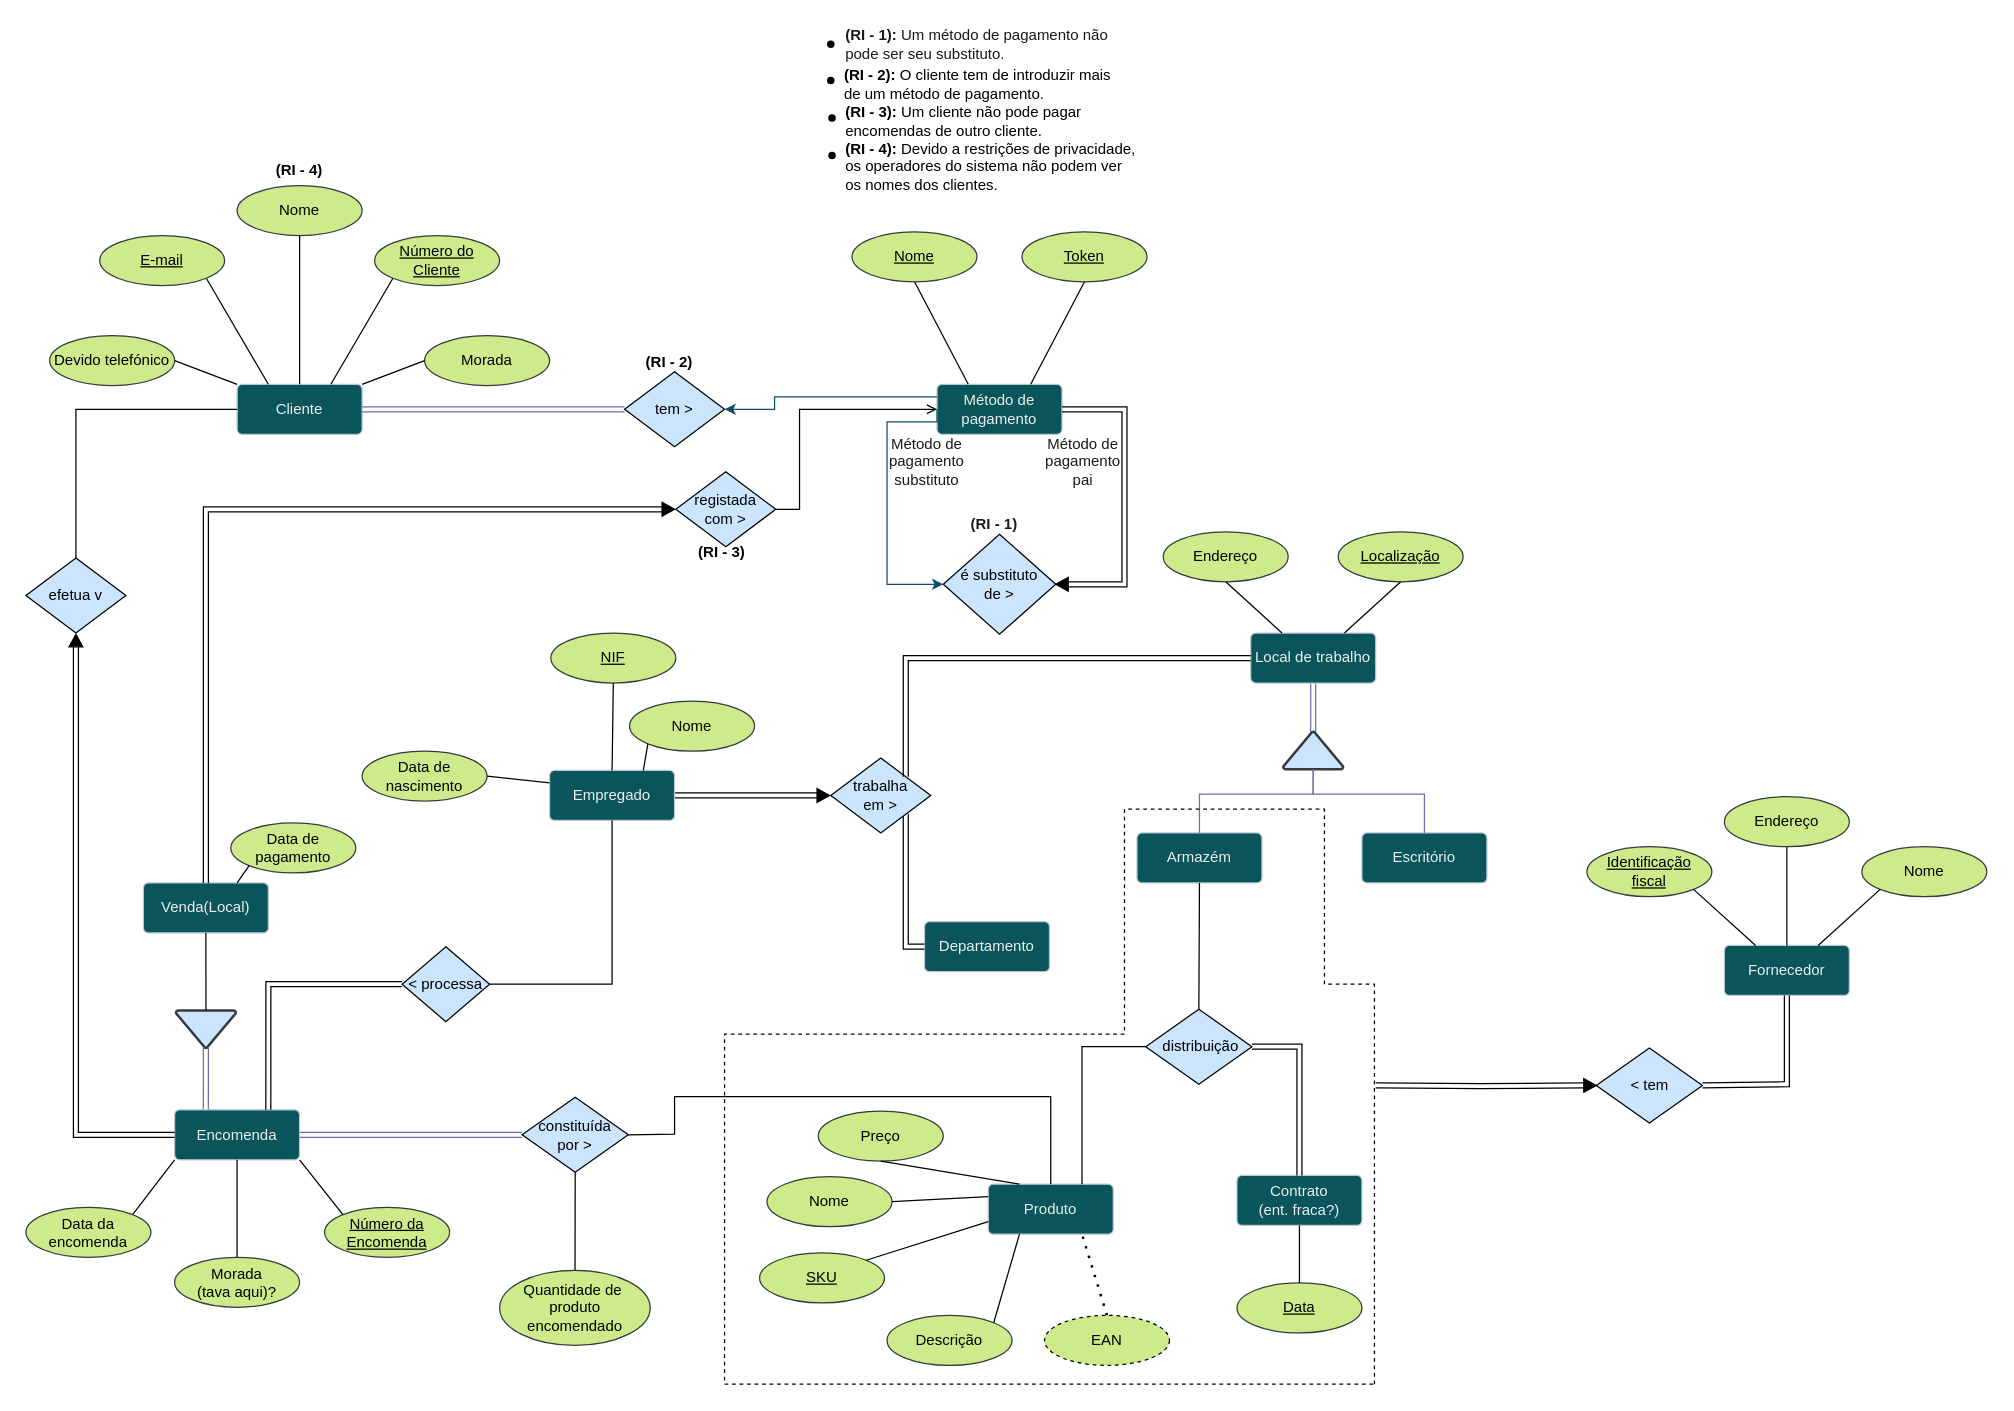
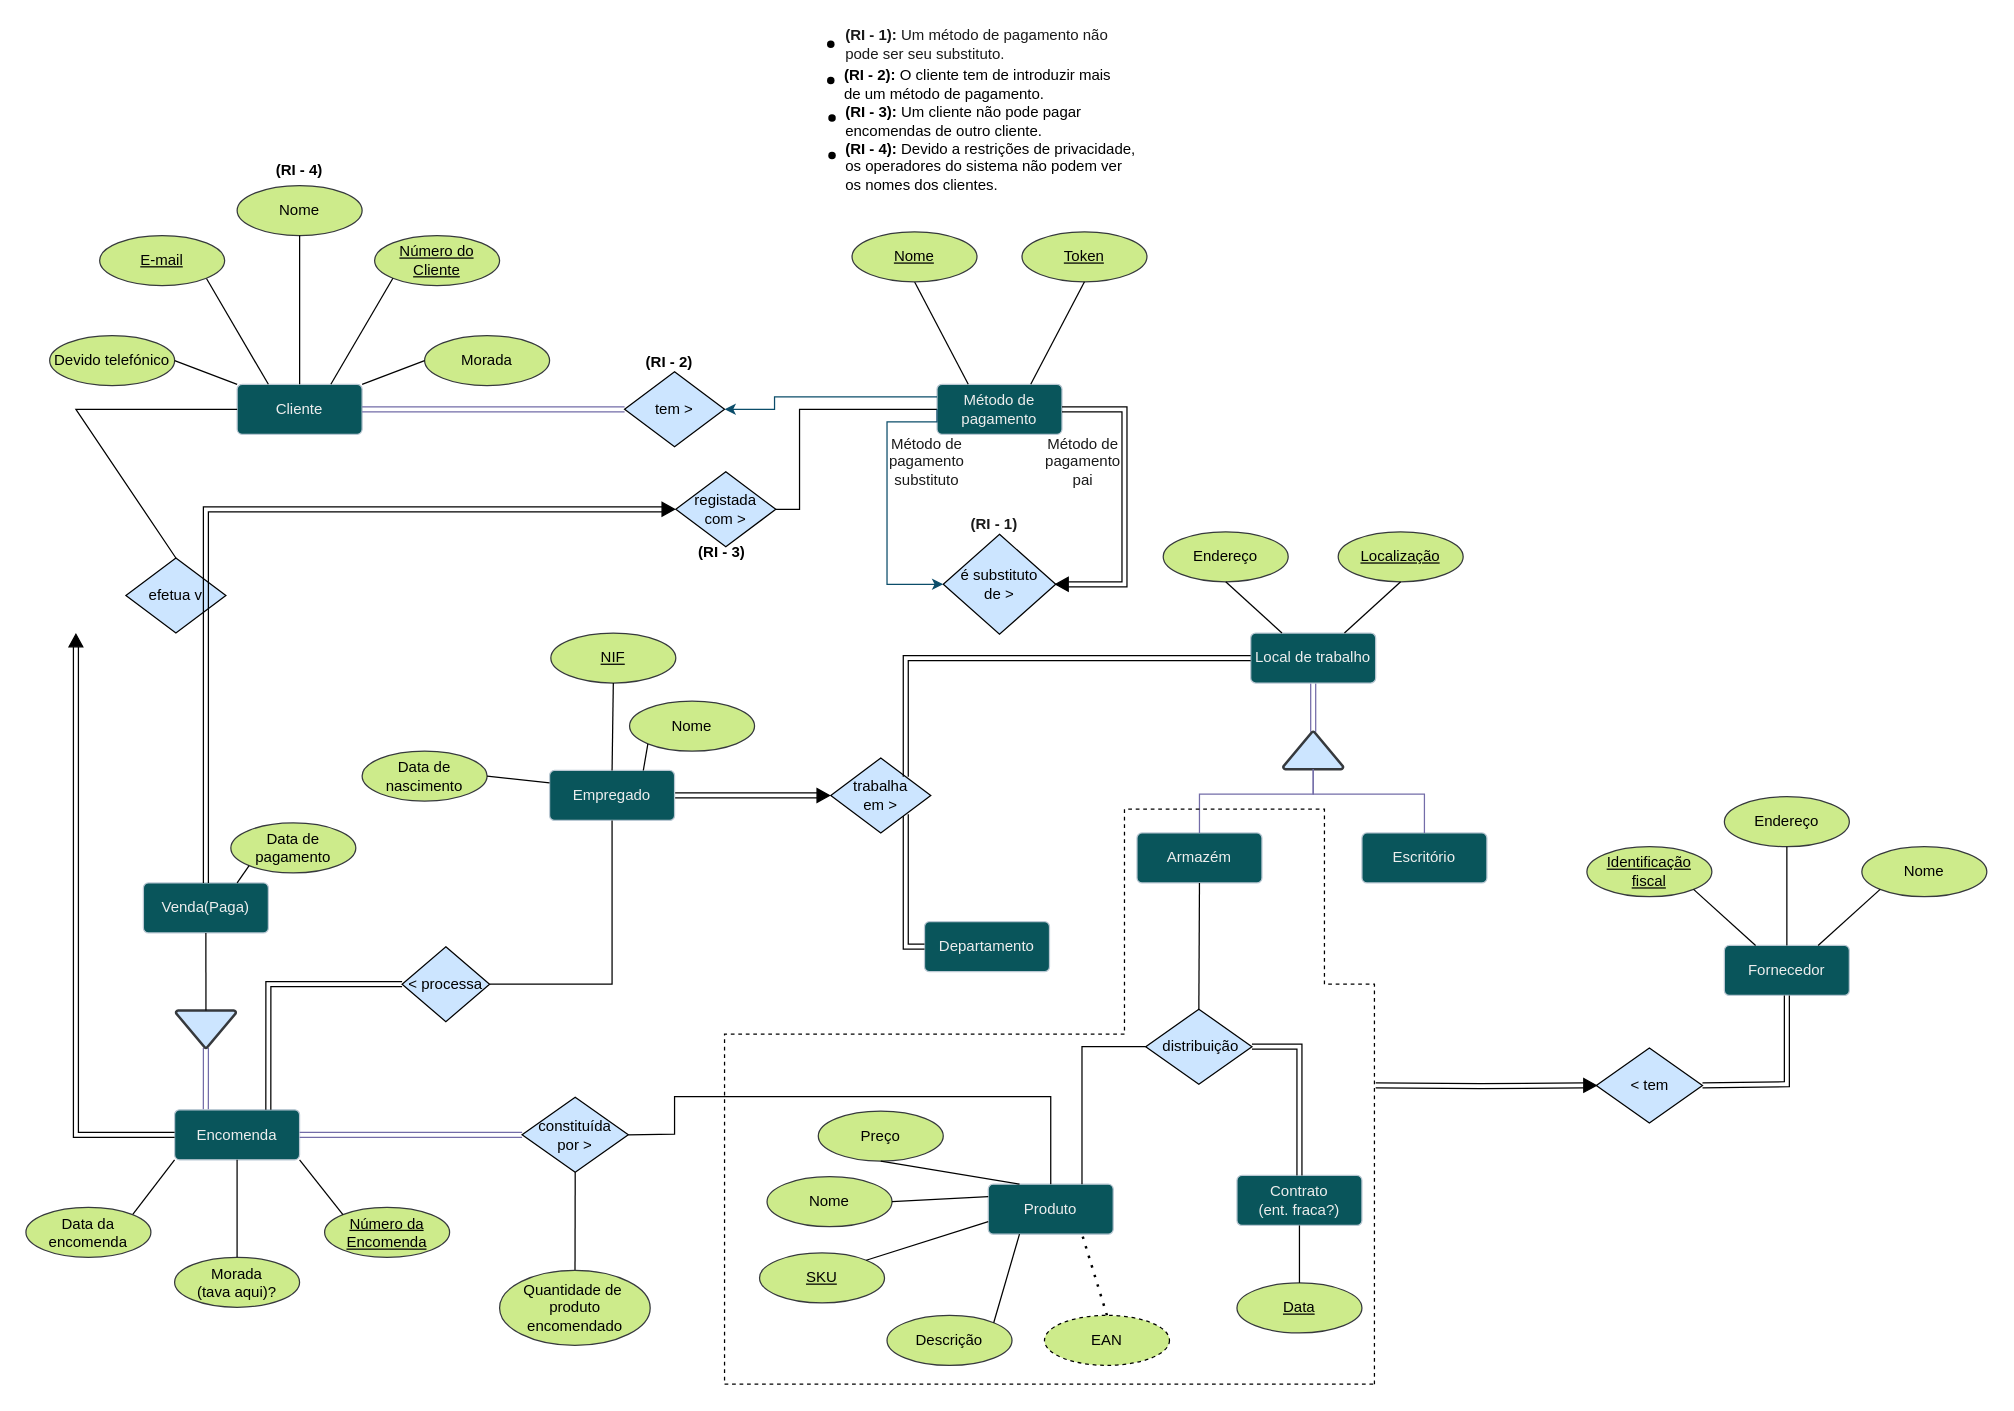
(931, 409) -> (931, 409)
(76, 596) -> (176, 596)
(206, 908) -> (206, 908)
